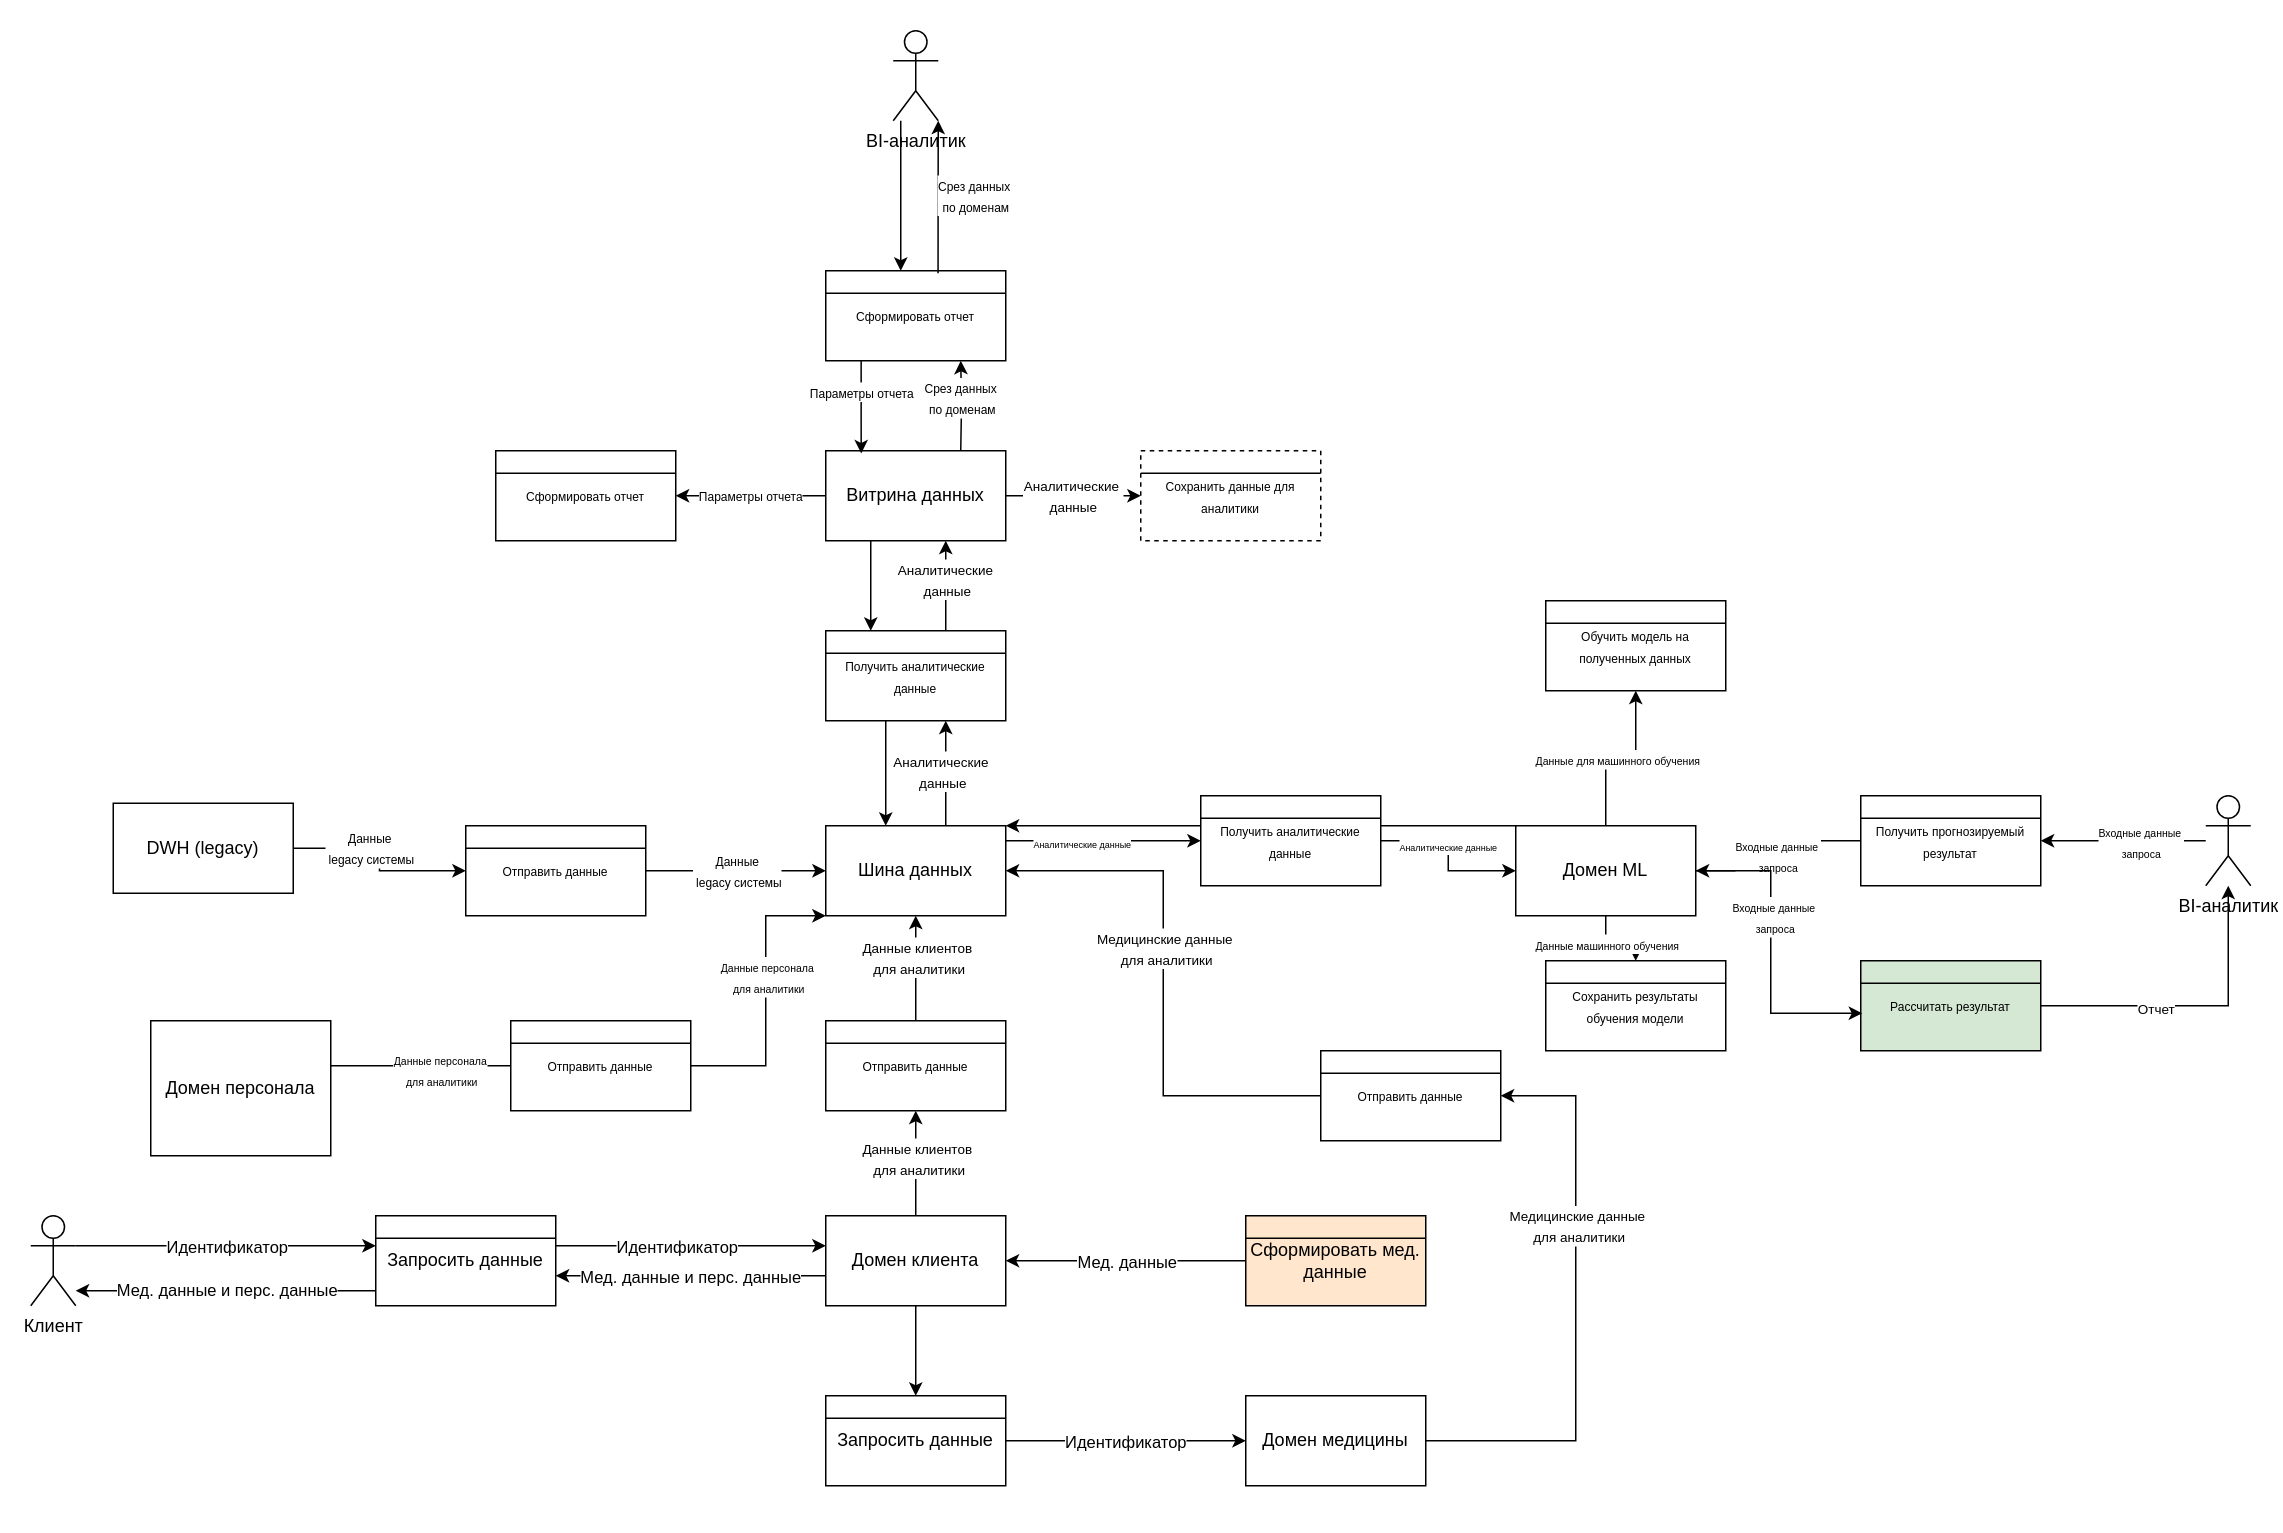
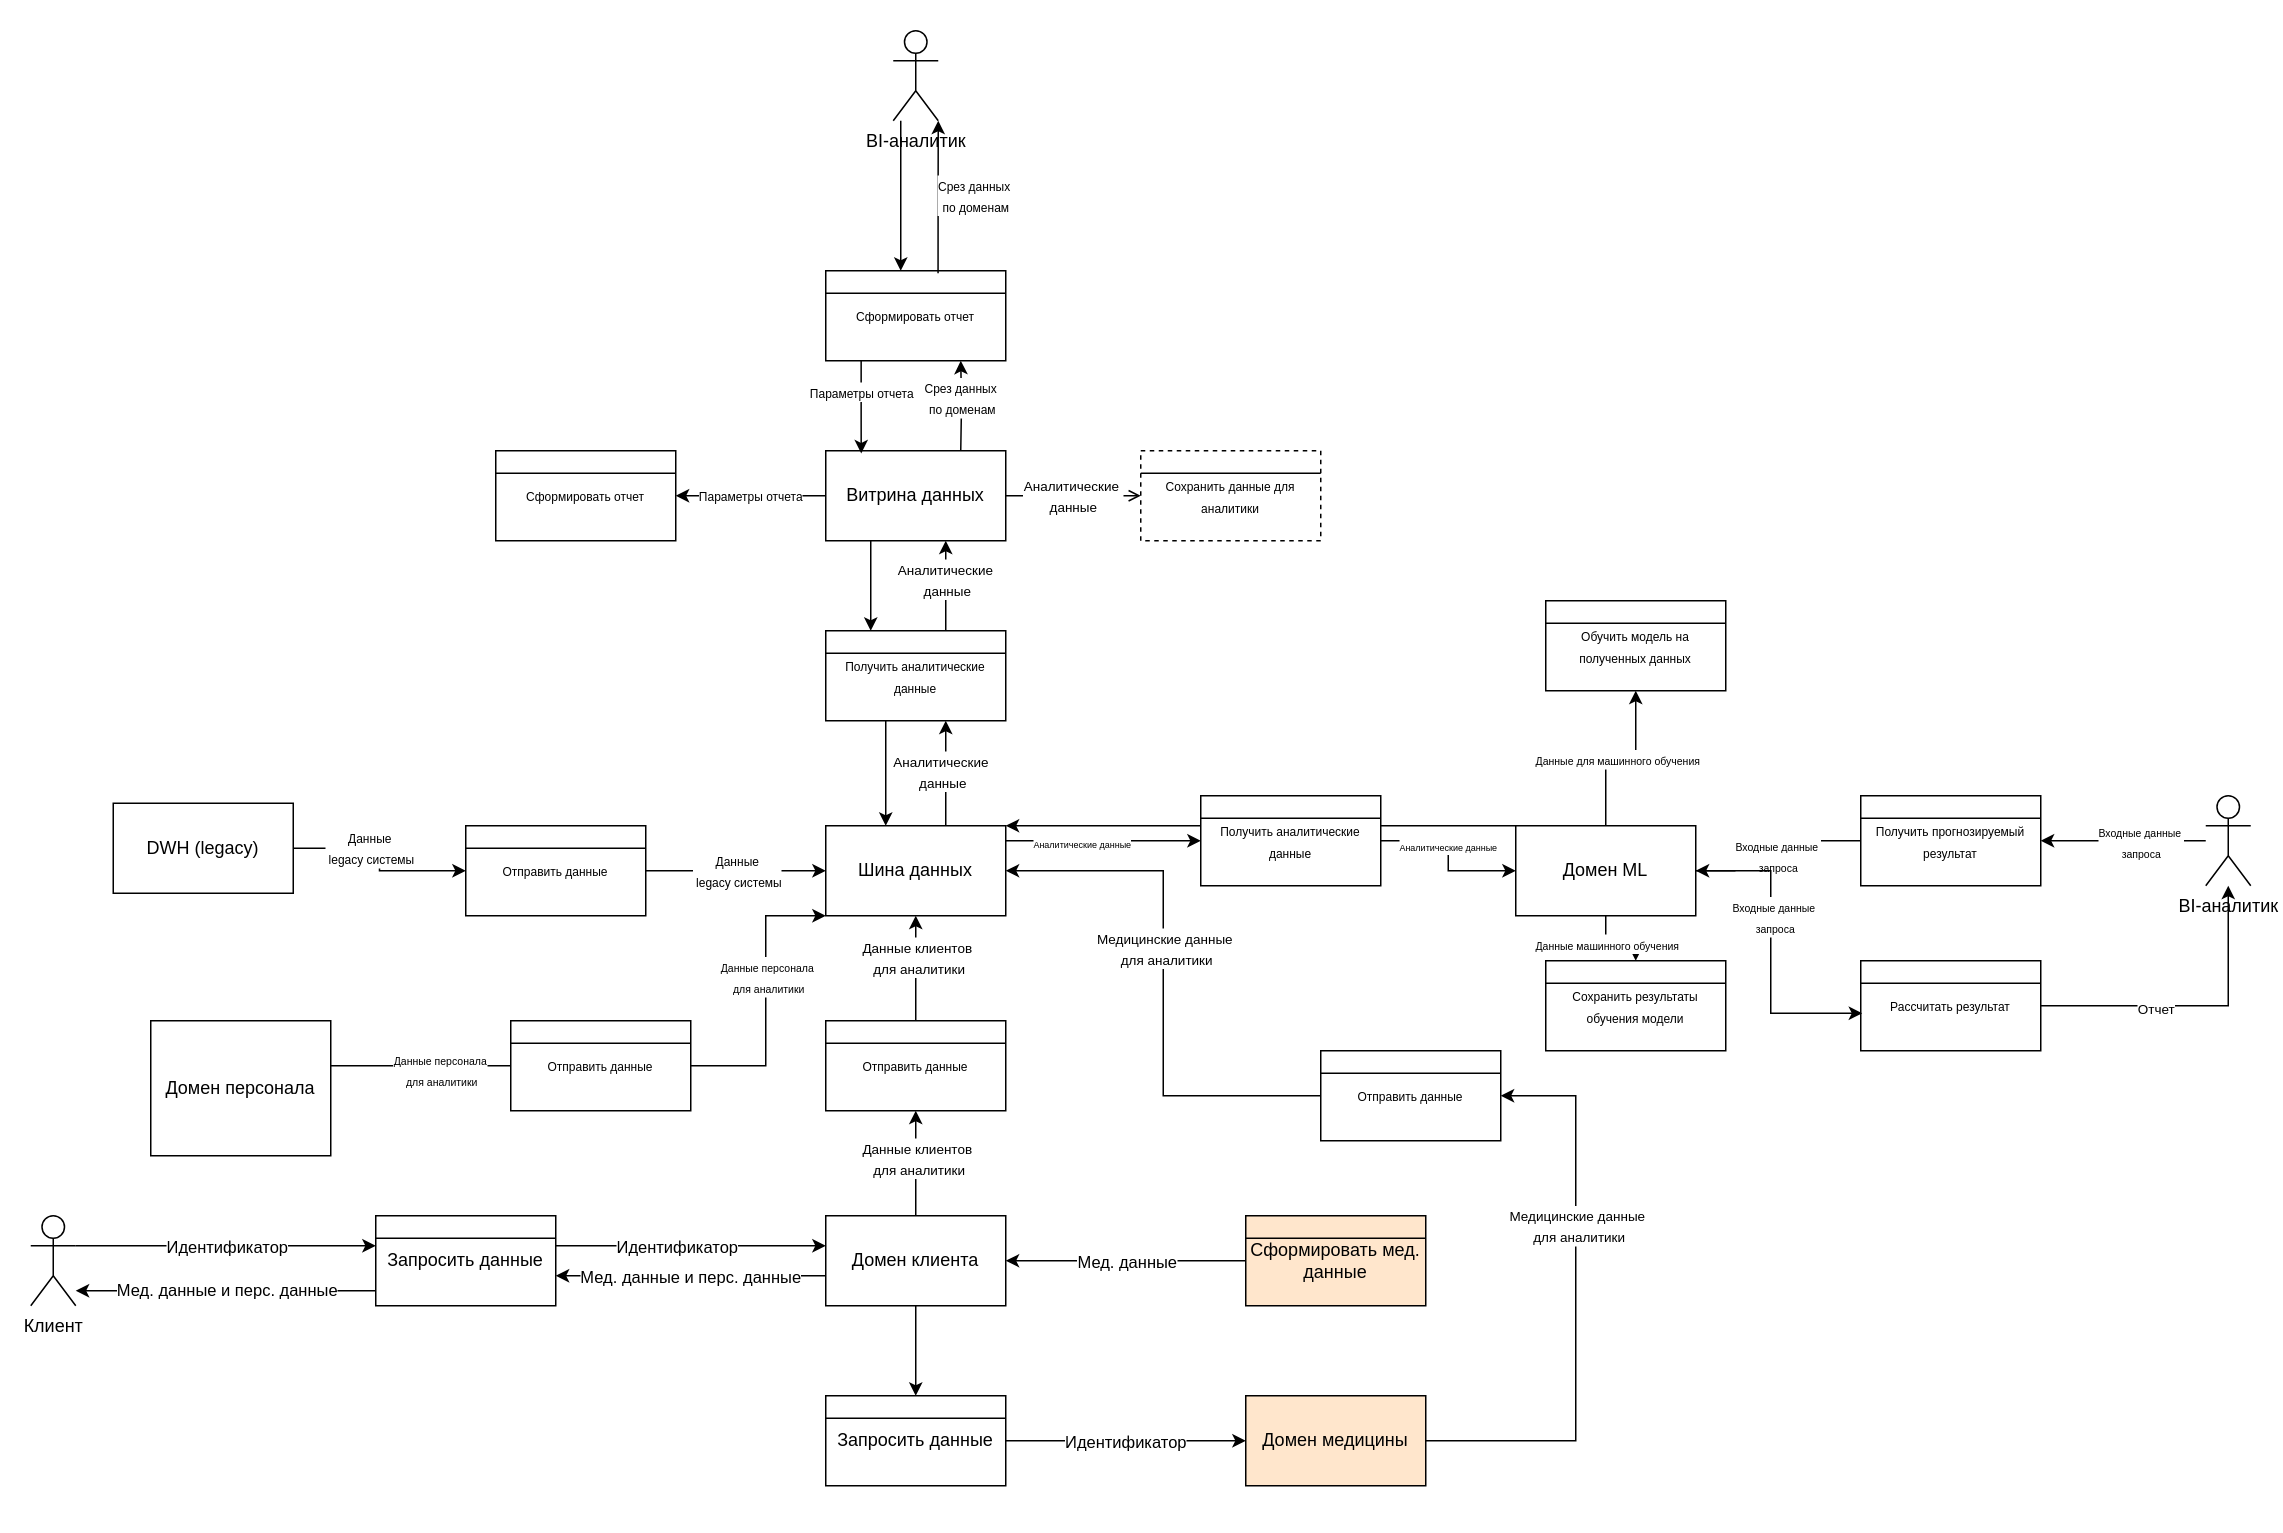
(1129, 496) -> (1131, 496)
(1951, 1006) -> (1951, 1006)
(1336, 1441) -> (1336, 1441)
